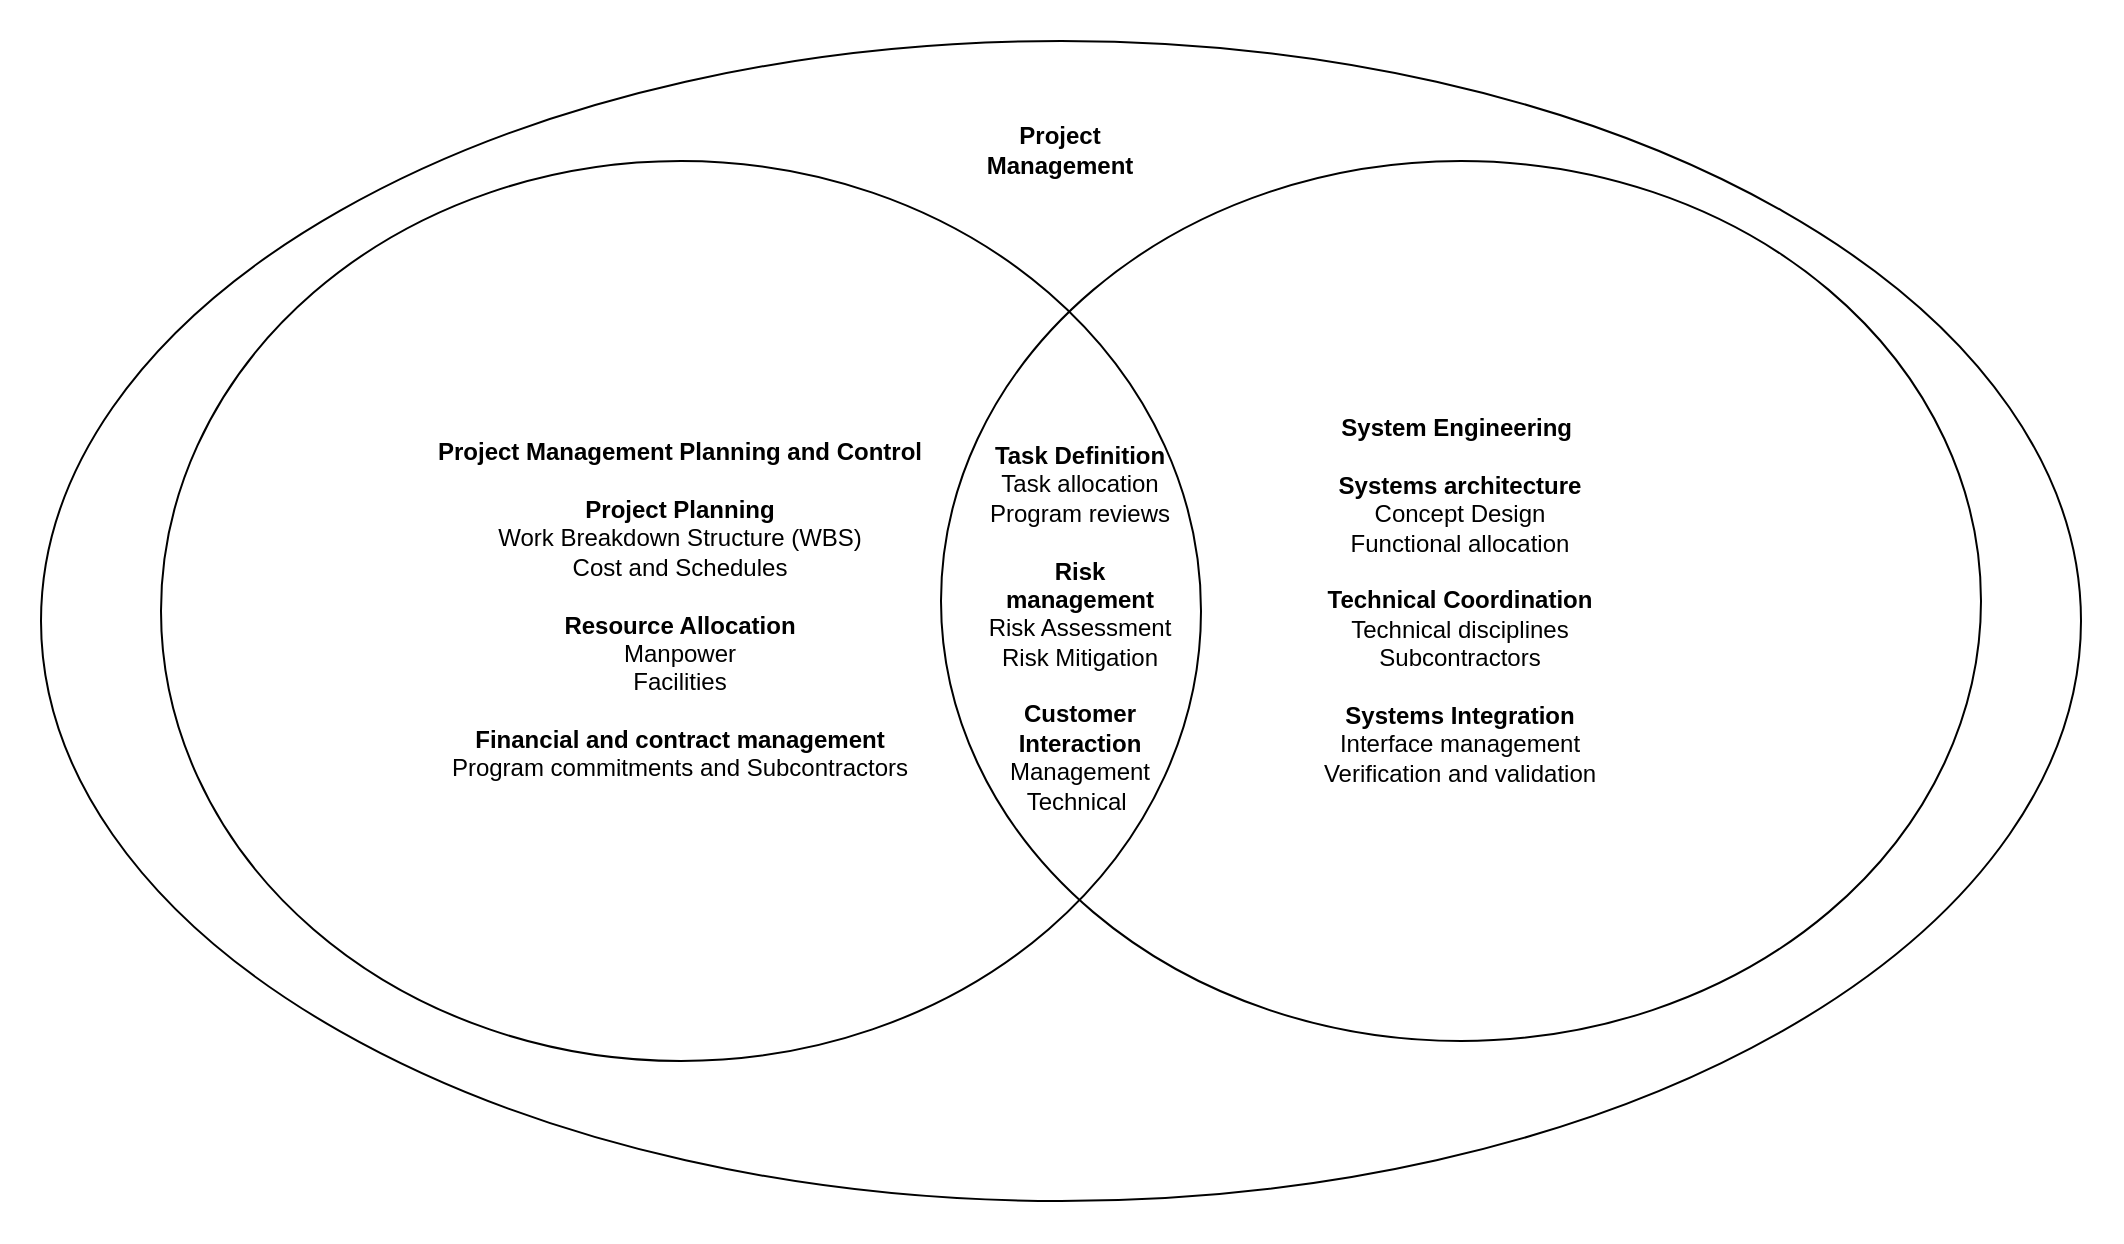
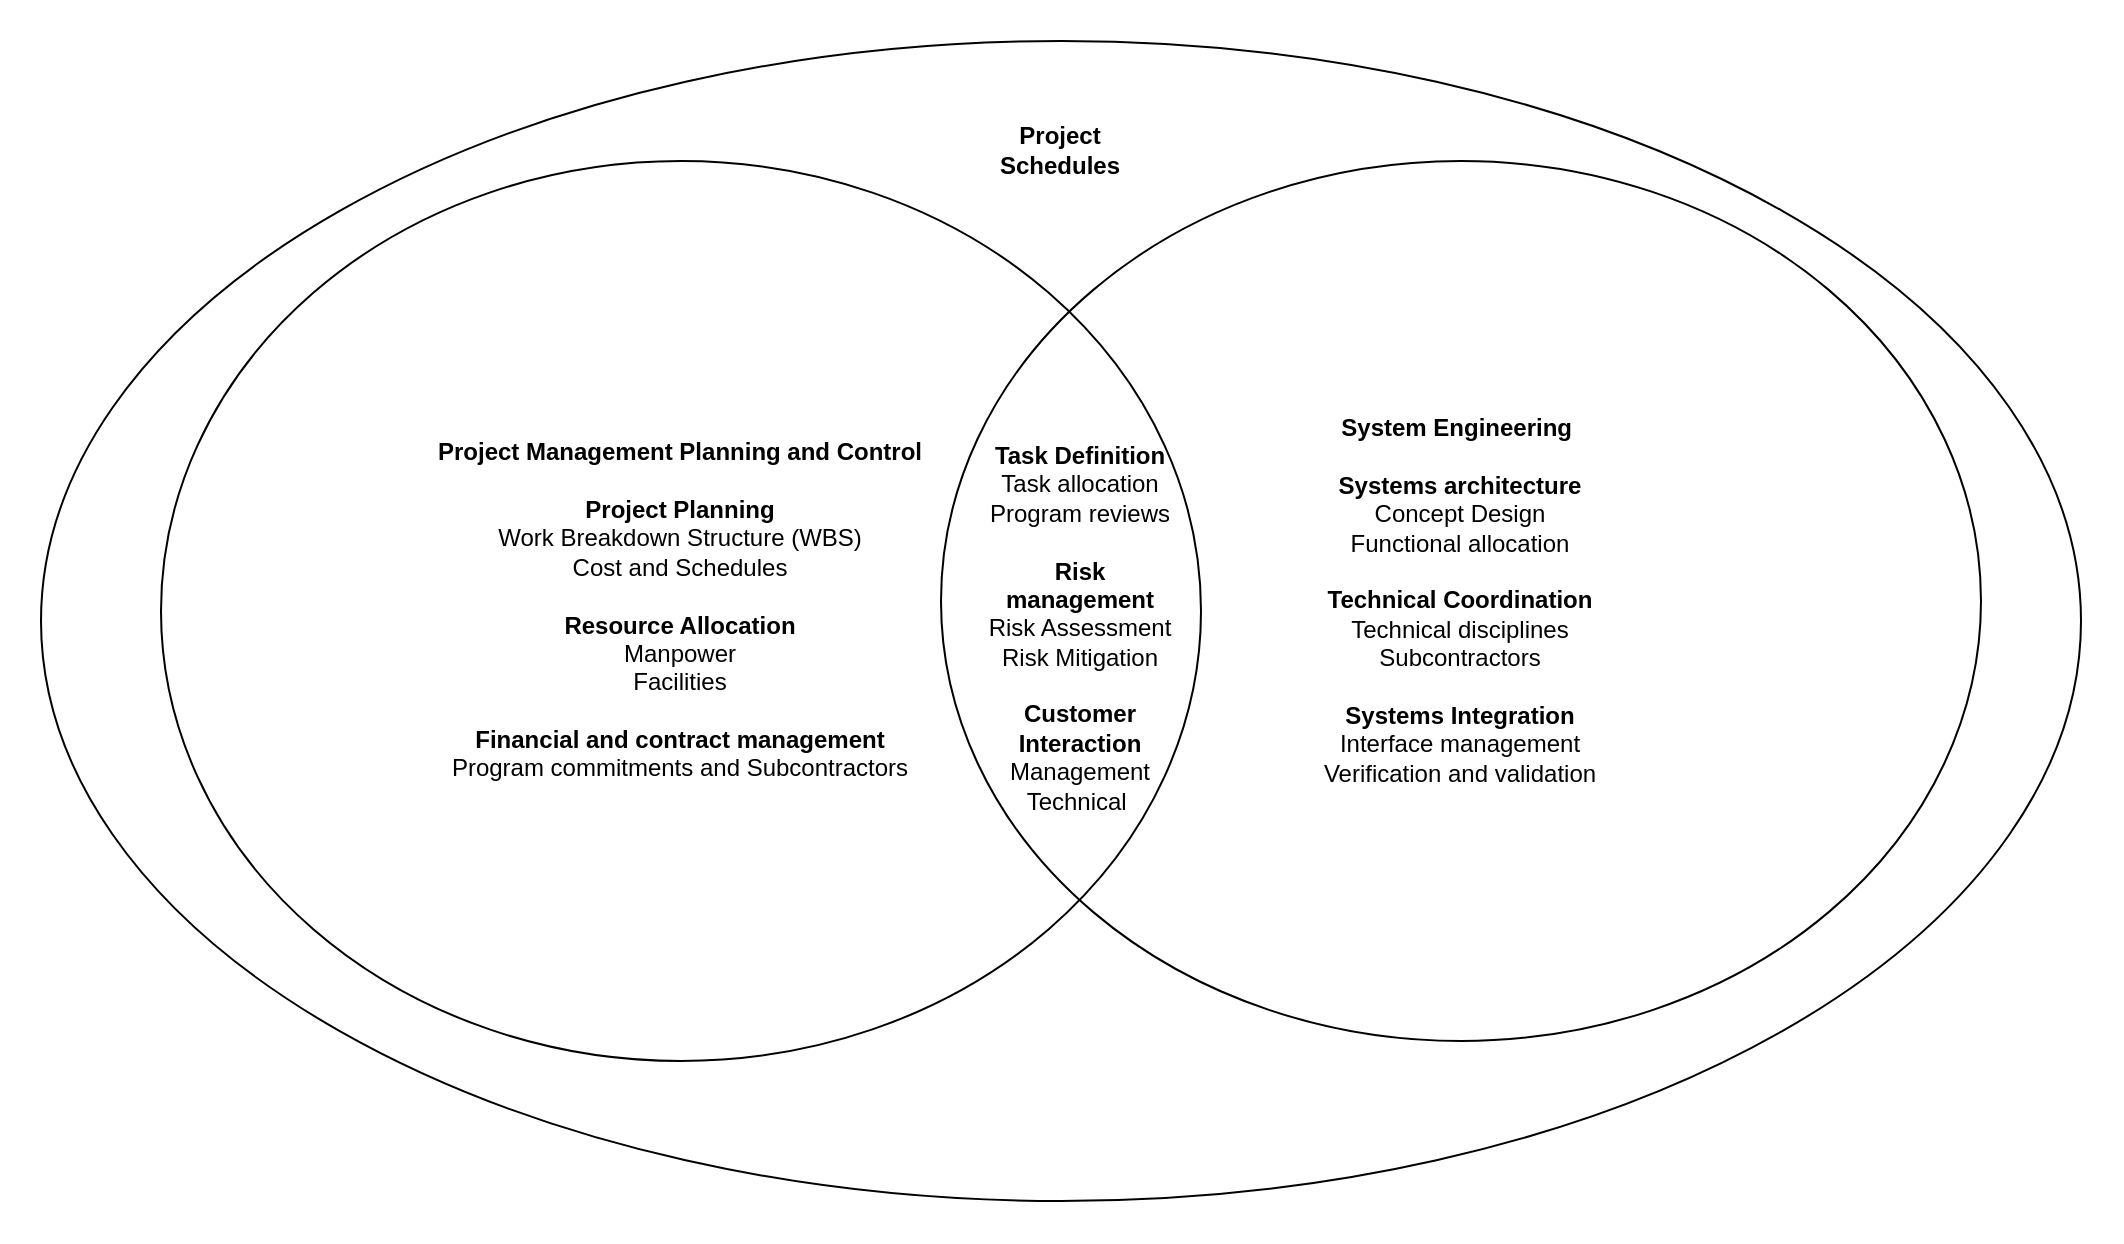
(1061, 151) -> (1061, 151)
